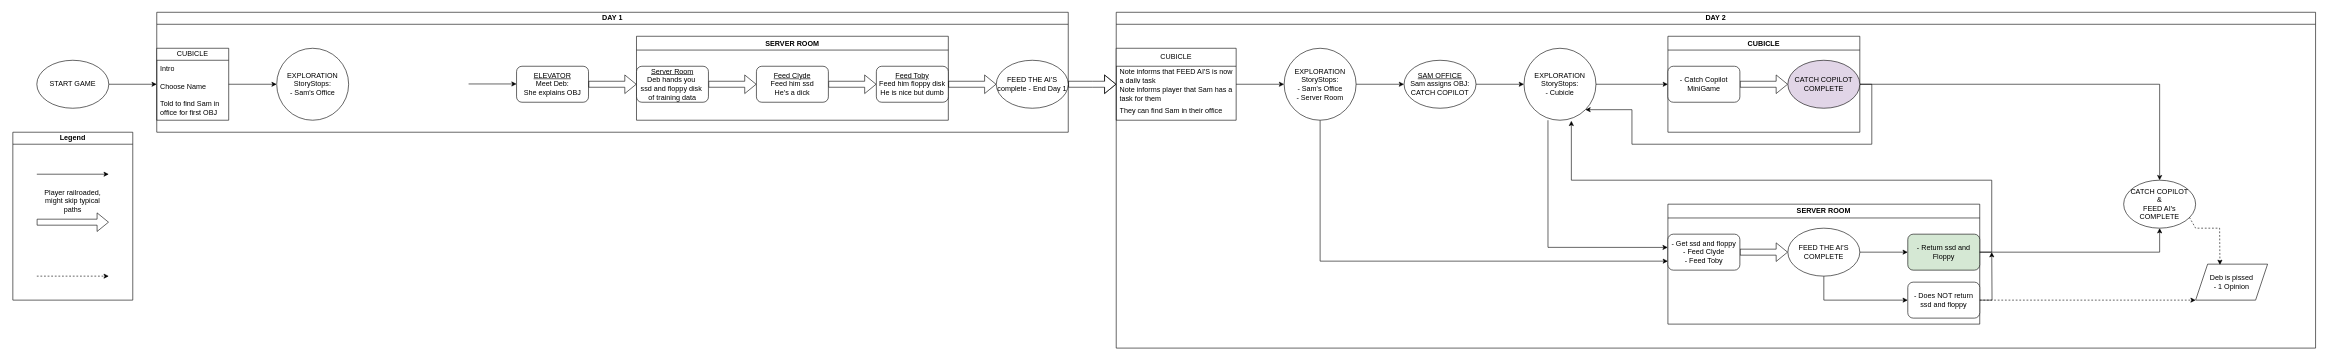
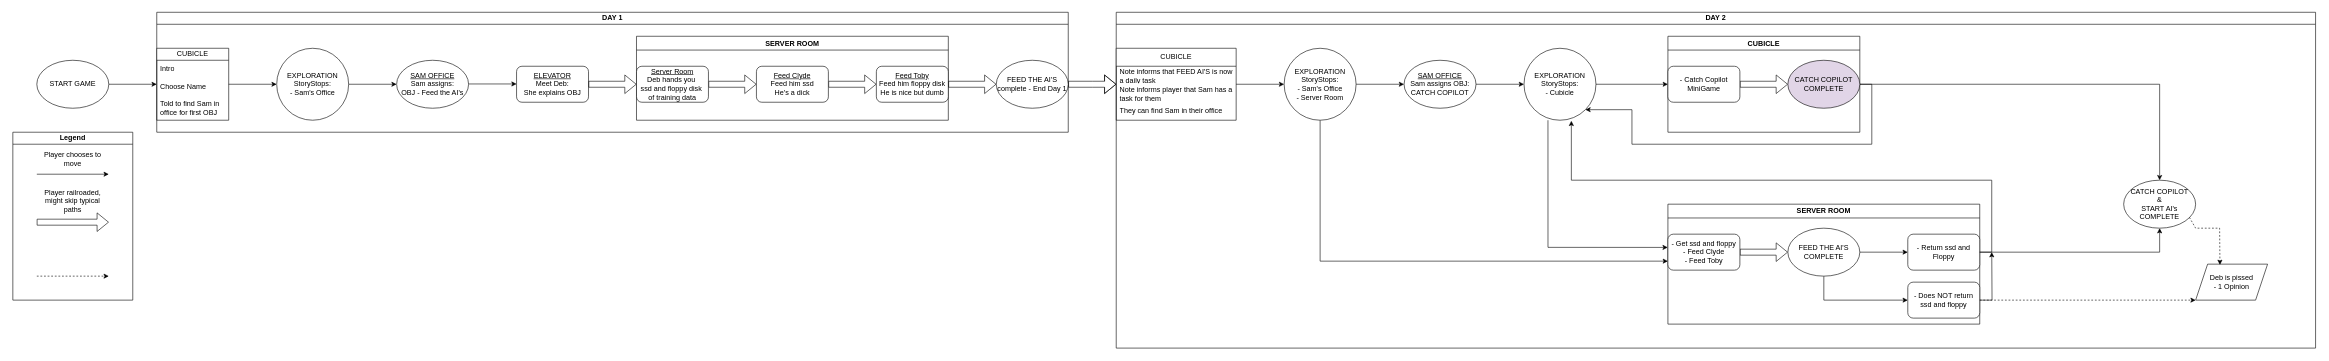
none -> (391, 84)
none -> (432, 84)
none -> (72, 159)
(2160, 204) -> (2160, 204)
(1944, 252) -> (1944, 252)
